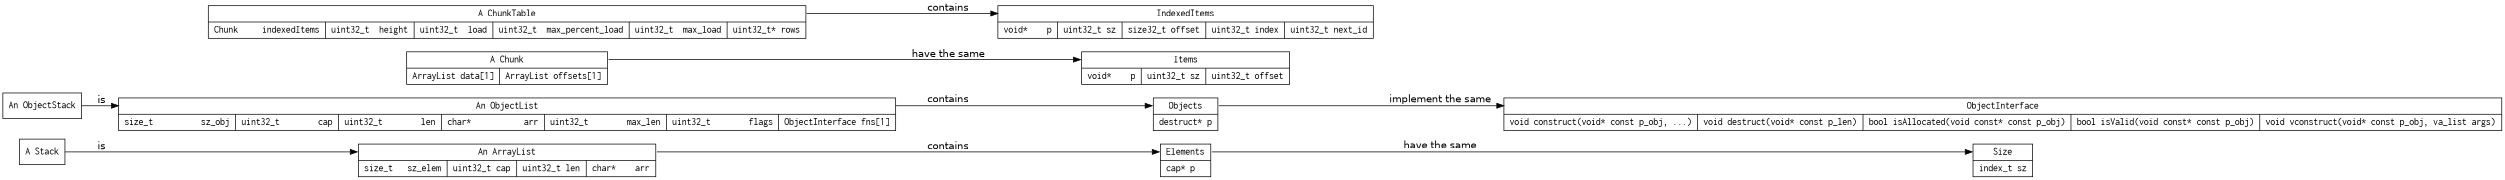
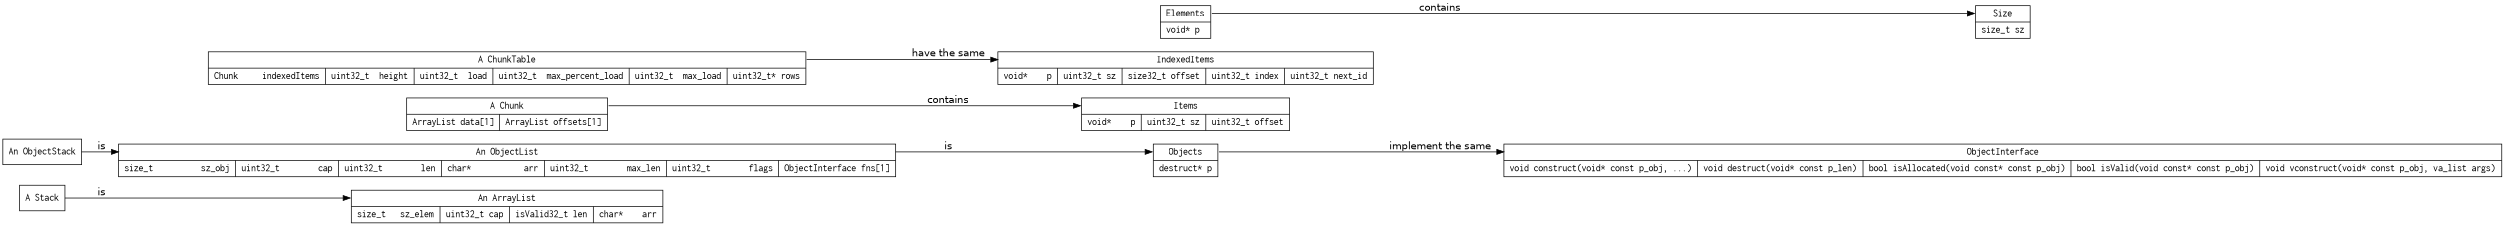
(947, 8) -> (947, 54)
(947, 54) -> (947, 100)
(947, 100) -> (947, 147)
(1439, 146) -> (1439, 8)
(905, 152) -> none
(551, 168) -> (551, 214)
(1181, 168) -> (1183, 30)
(2003, 168) -> (2003, 30)
